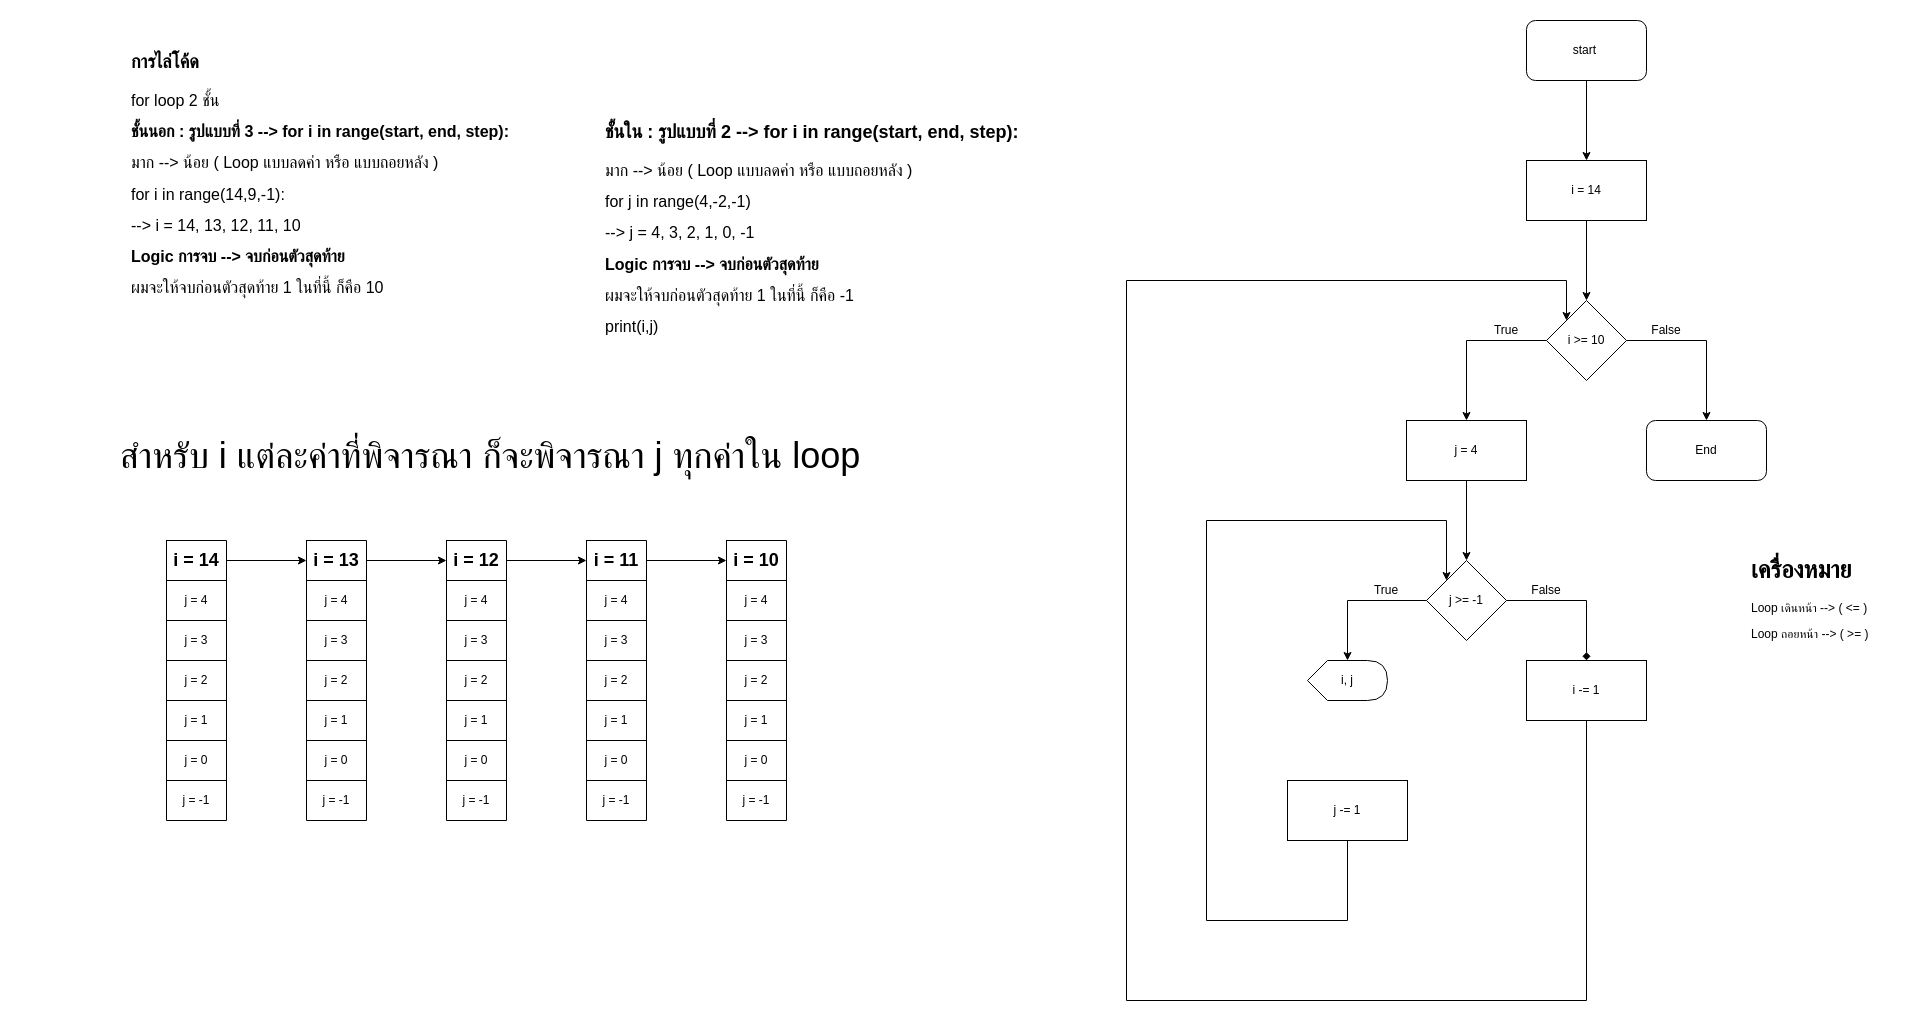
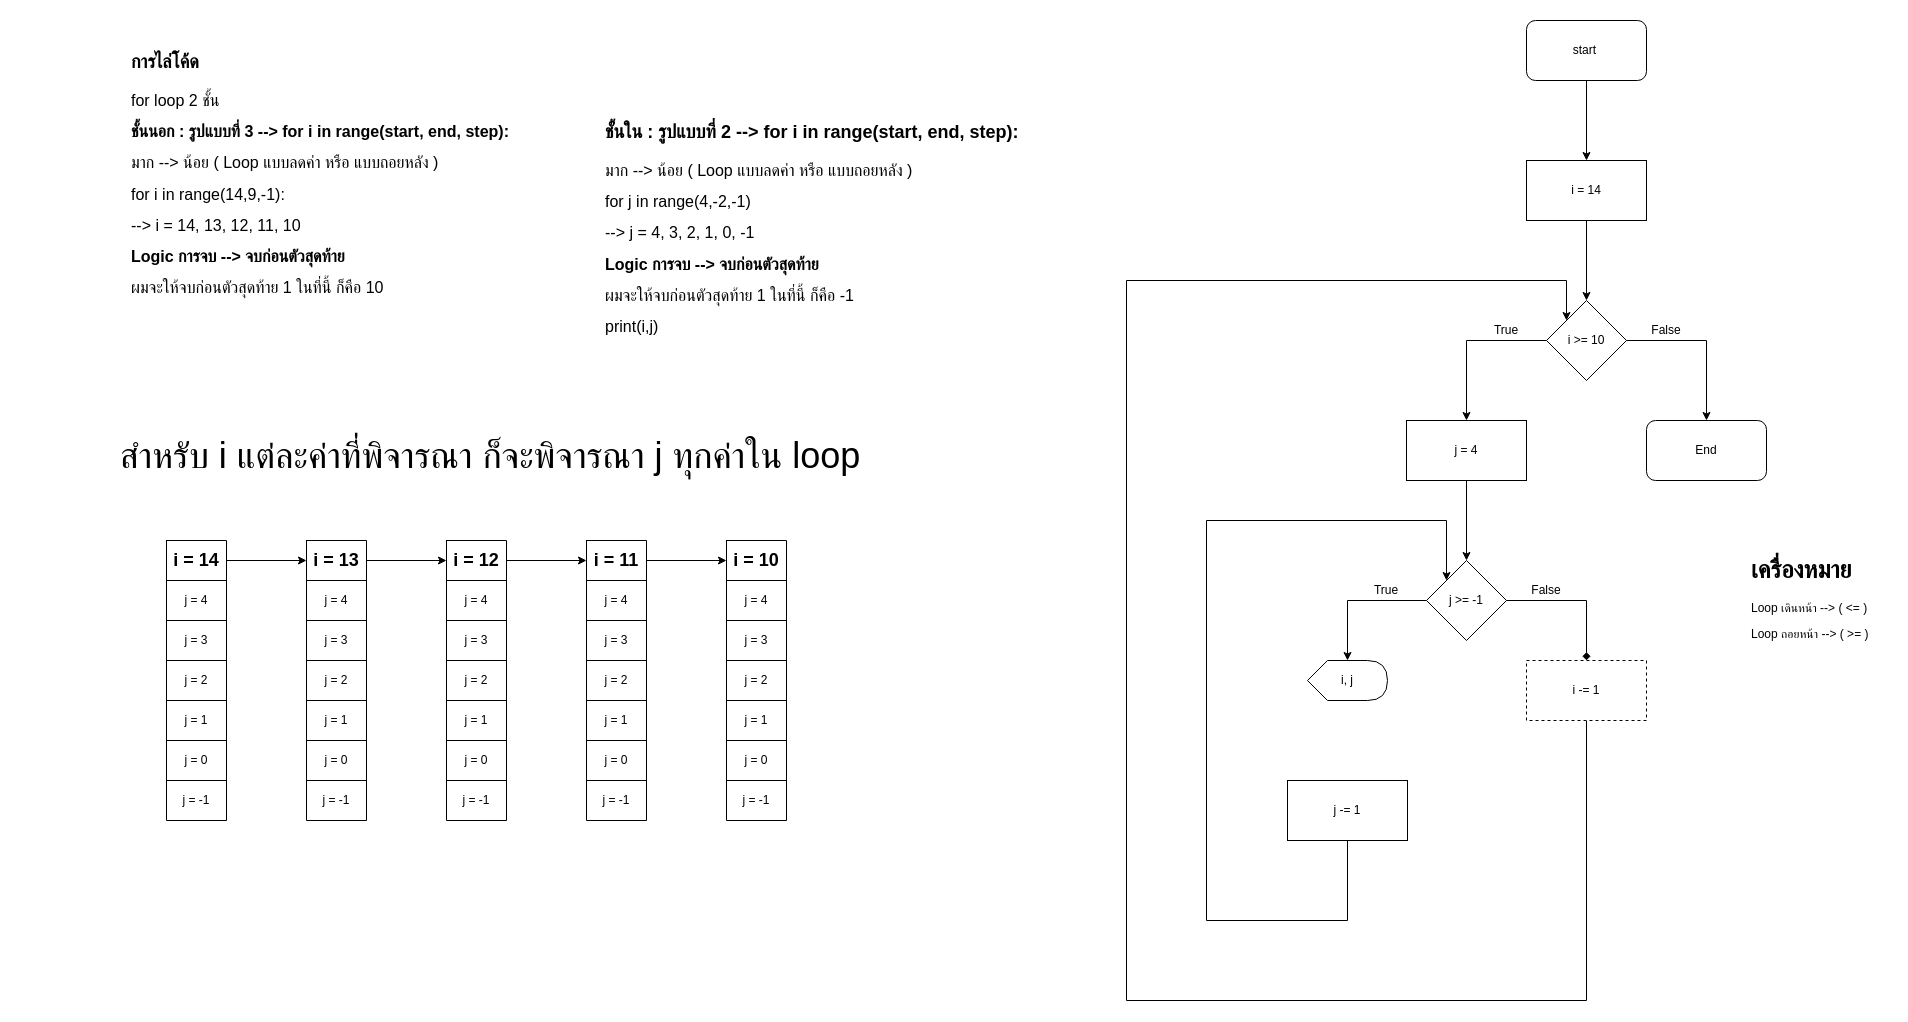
(1587, 691) -> (1587, 691)
